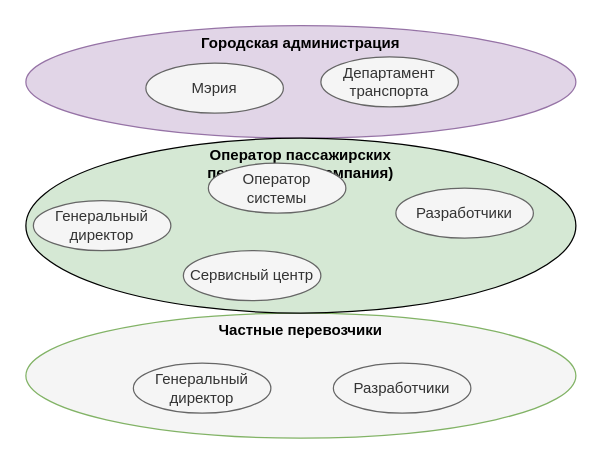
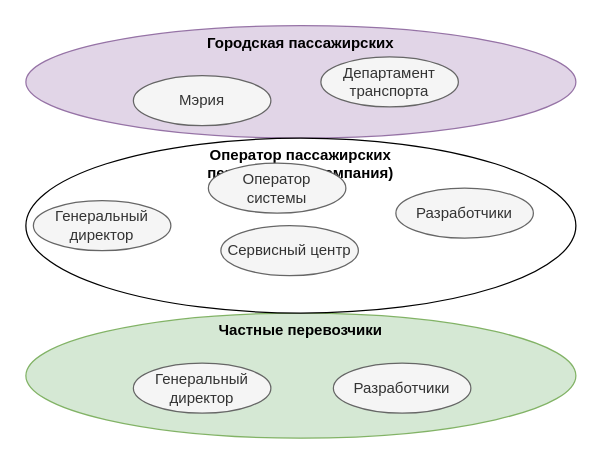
(301, 43) -> (301, 43)
(214, 88) -> (202, 101)
(301, 226) -> (301, 226)
(252, 276) -> (289, 251)
(301, 376) -> (301, 376)
